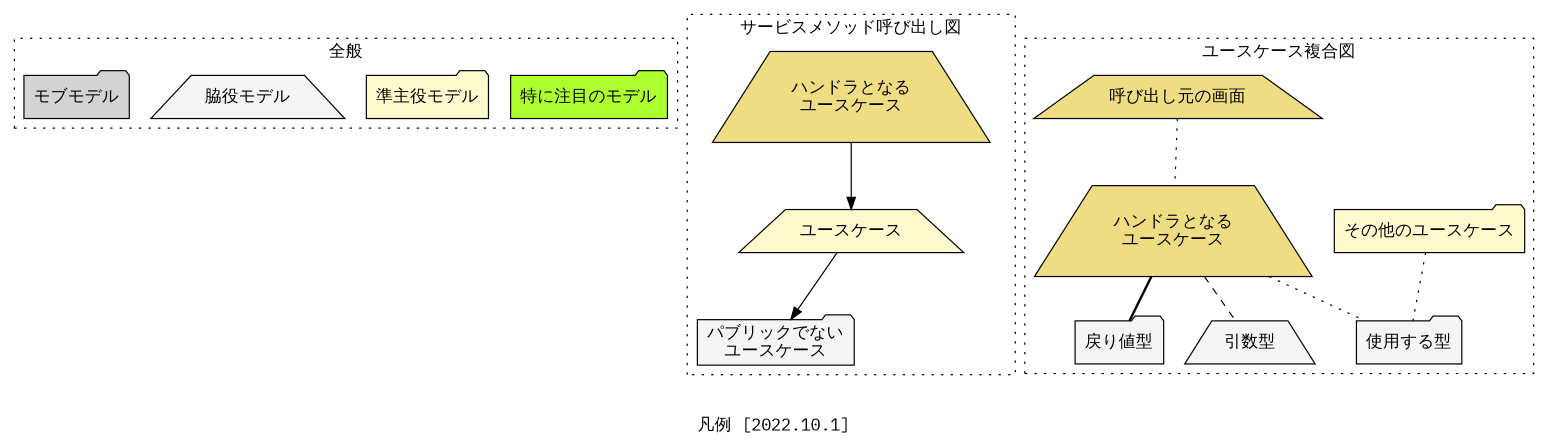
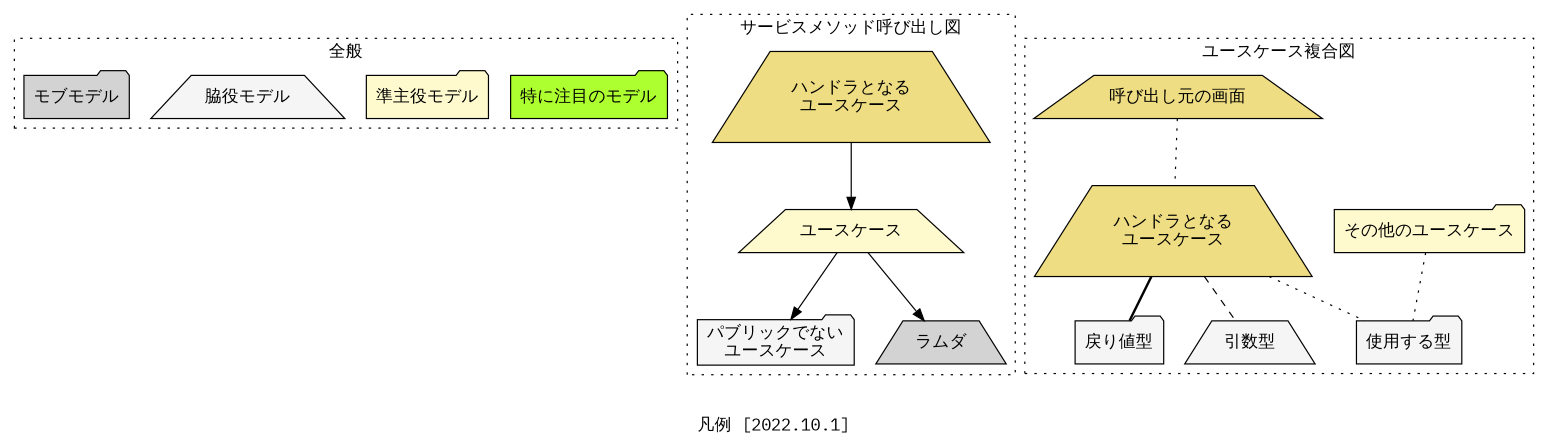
none -> (941, 342)
